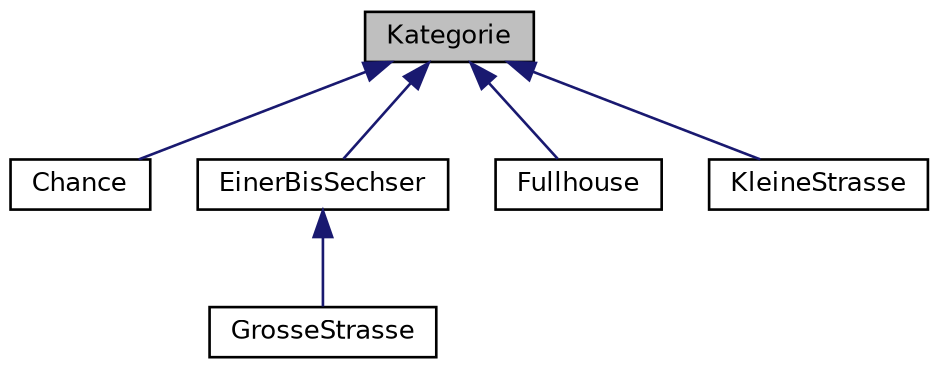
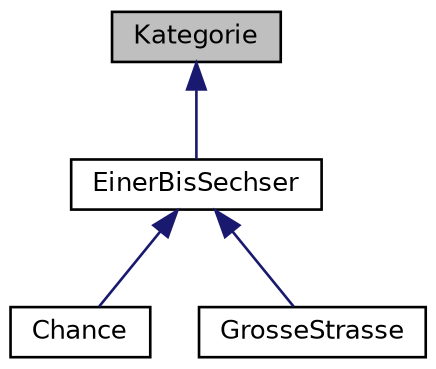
(252, 116) -> (130, 269)
(579, 185) -> none
(819, 185) -> none
